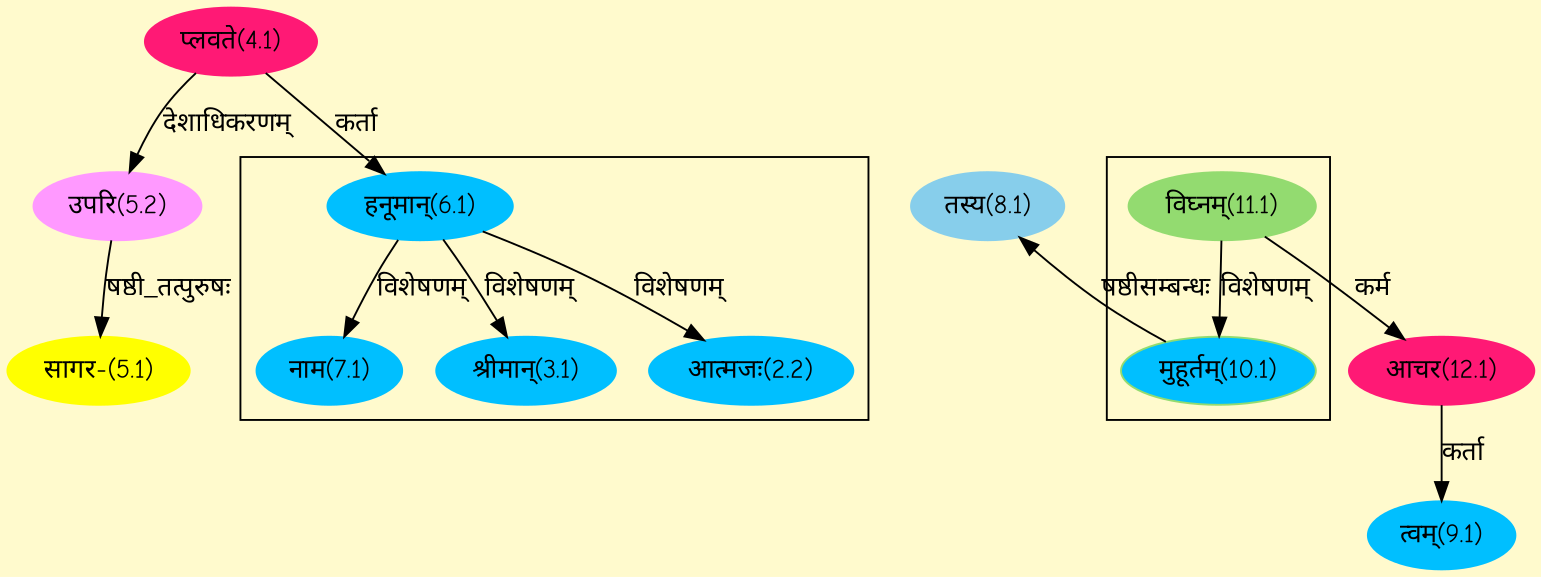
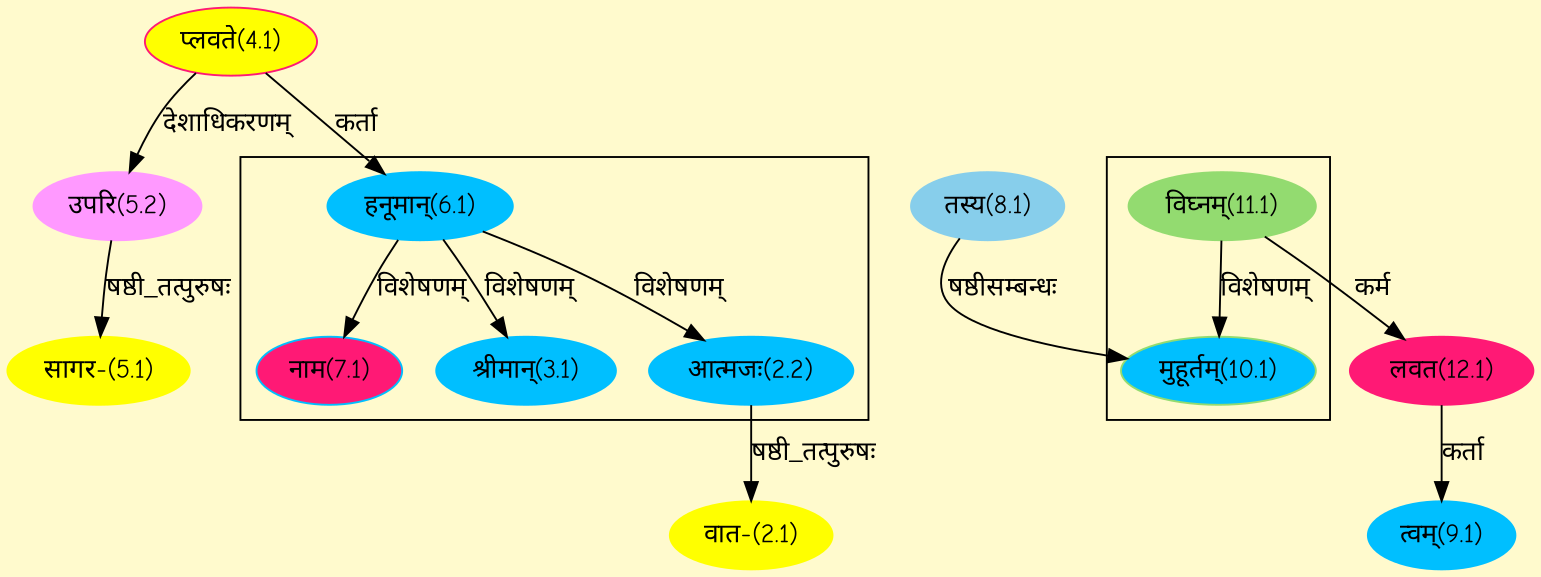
(231, 42) -> (231, 42)
(1094, 298) -> (991, 328)
(329, 371) -> (329, 371)
(1442, 371) -> (1442, 371)
none -> (751, 535)
